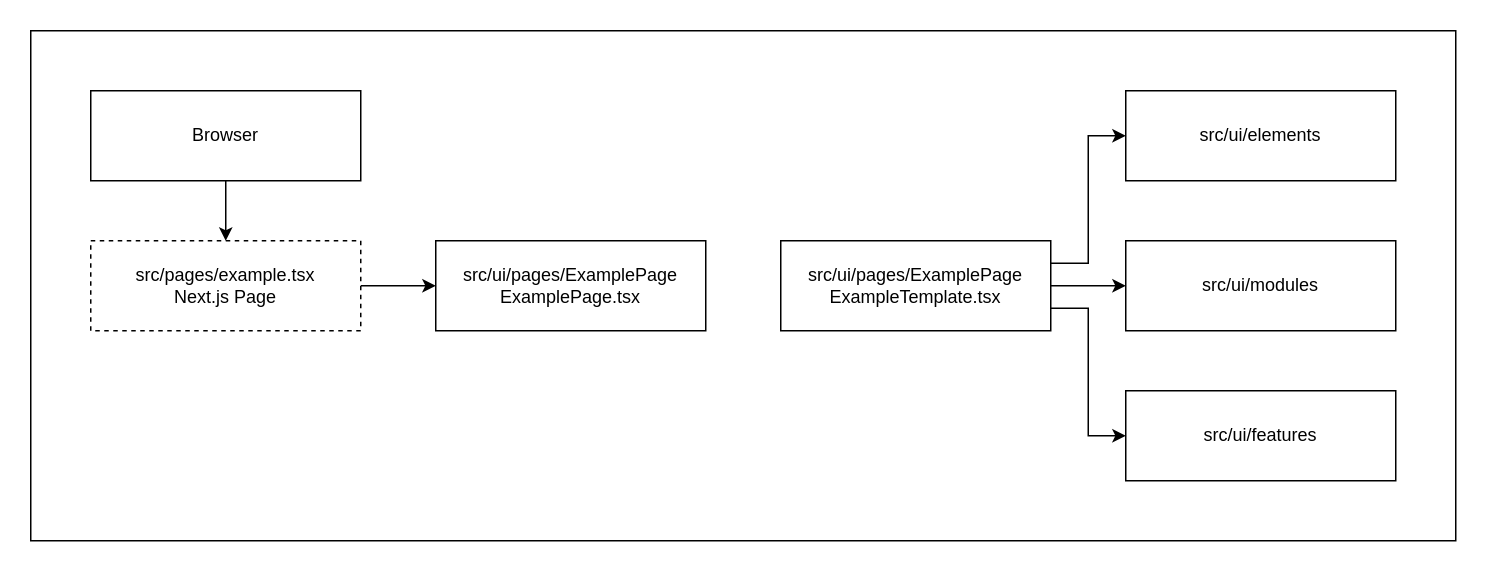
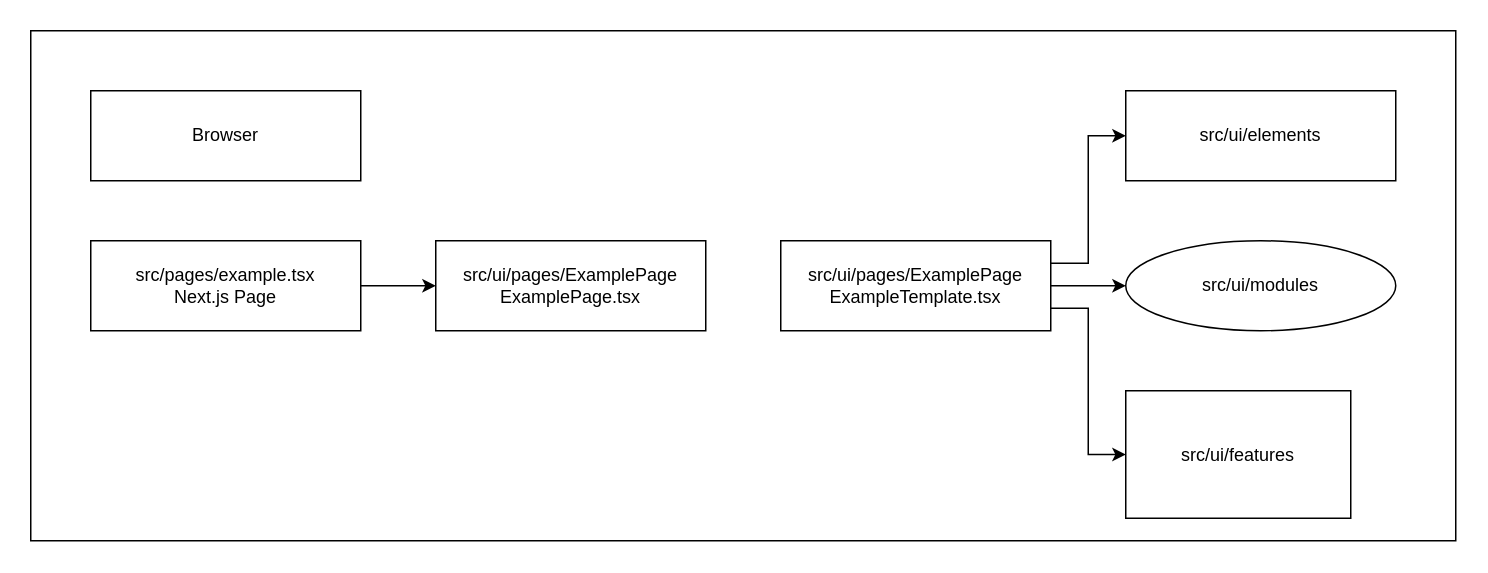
(226, 206) -> none
(226, 286) -> (226, 286)
(1261, 286) -> (1261, 286)
(1261, 436) -> (1238, 455)
